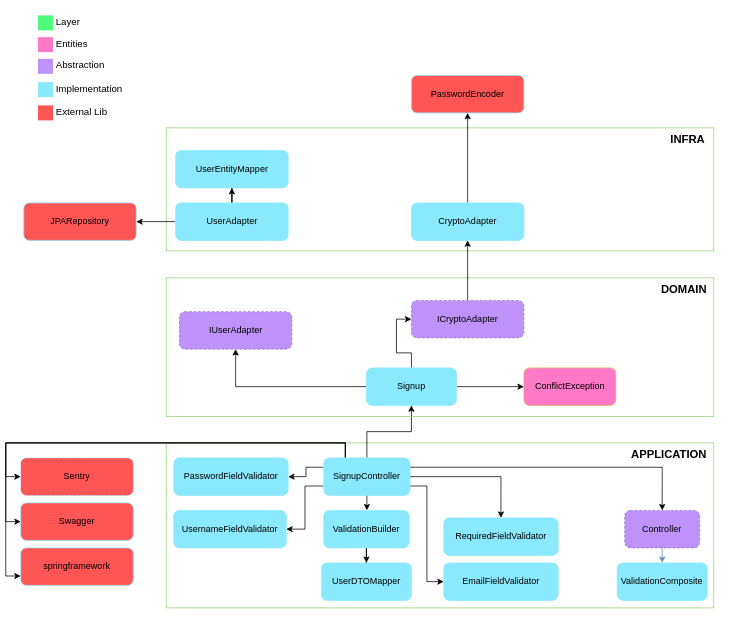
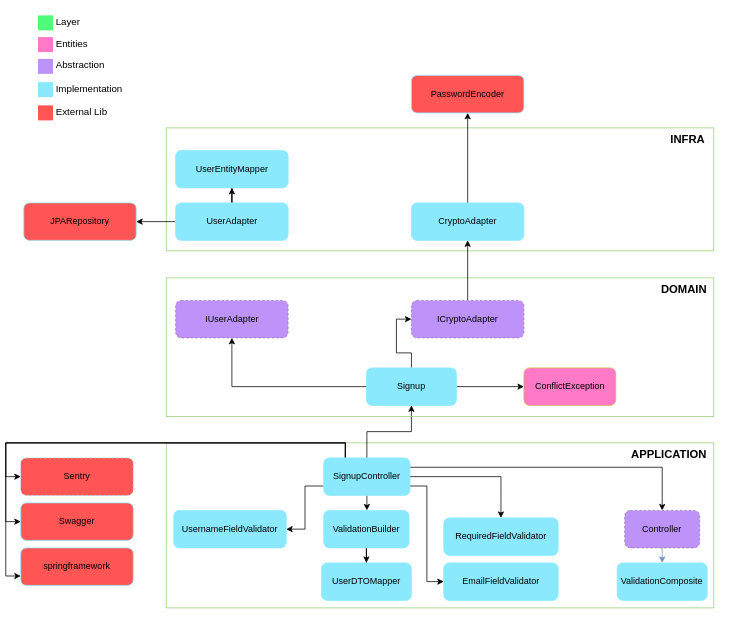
(236, 330) -> (232, 319)
(306, 469) -> none
(231, 477) -> none
